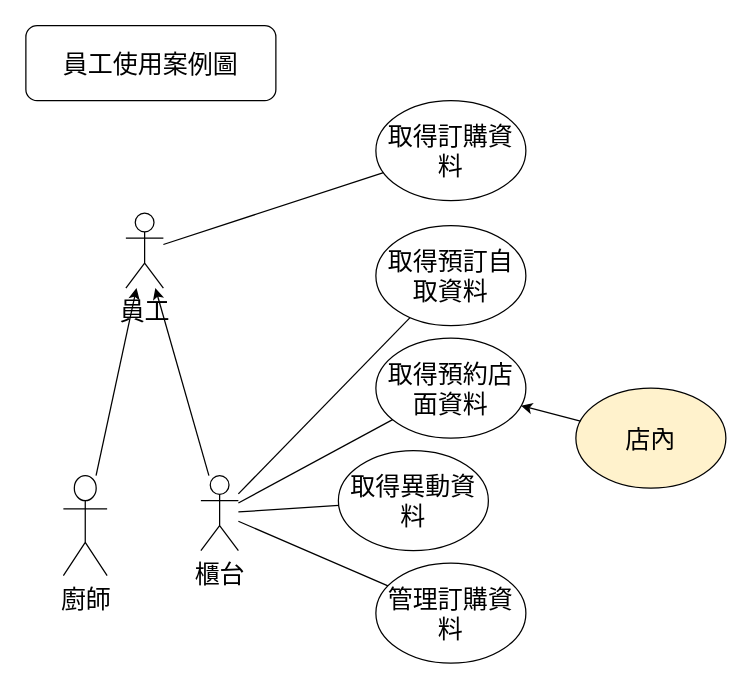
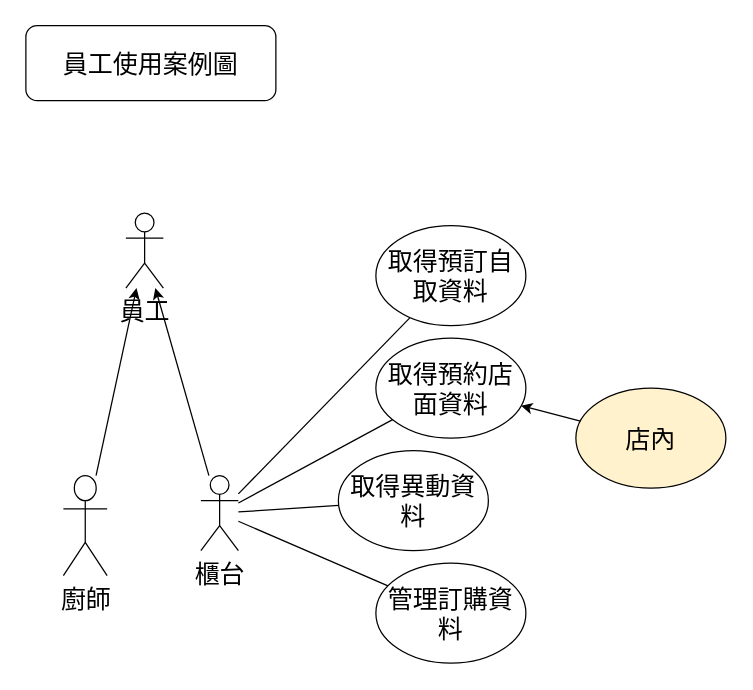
(451, 151) -> none
(273, 209) -> none
